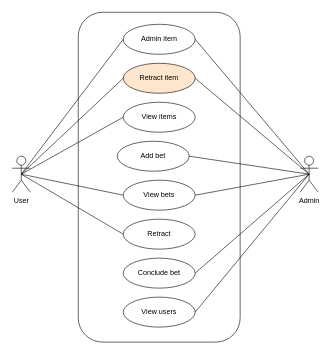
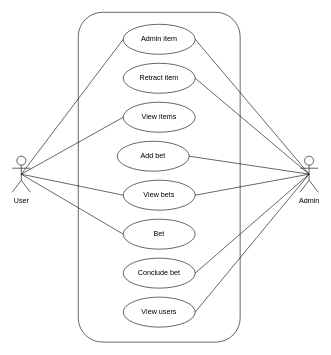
(159, 78) -> (159, 78)
(77, 122) -> none
(159, 234) -> (159, 234)
